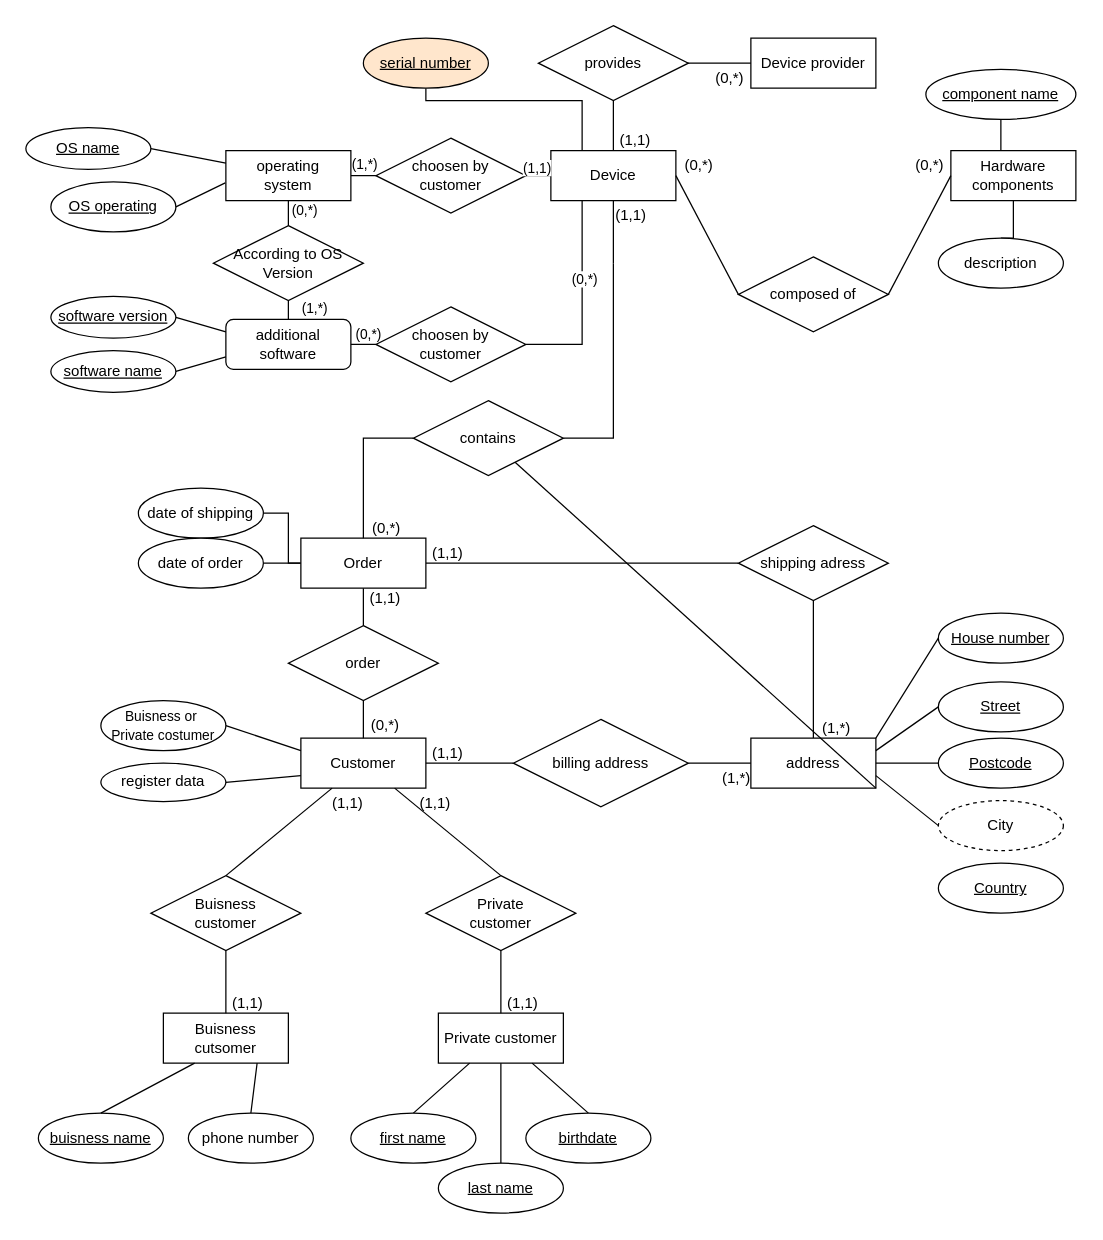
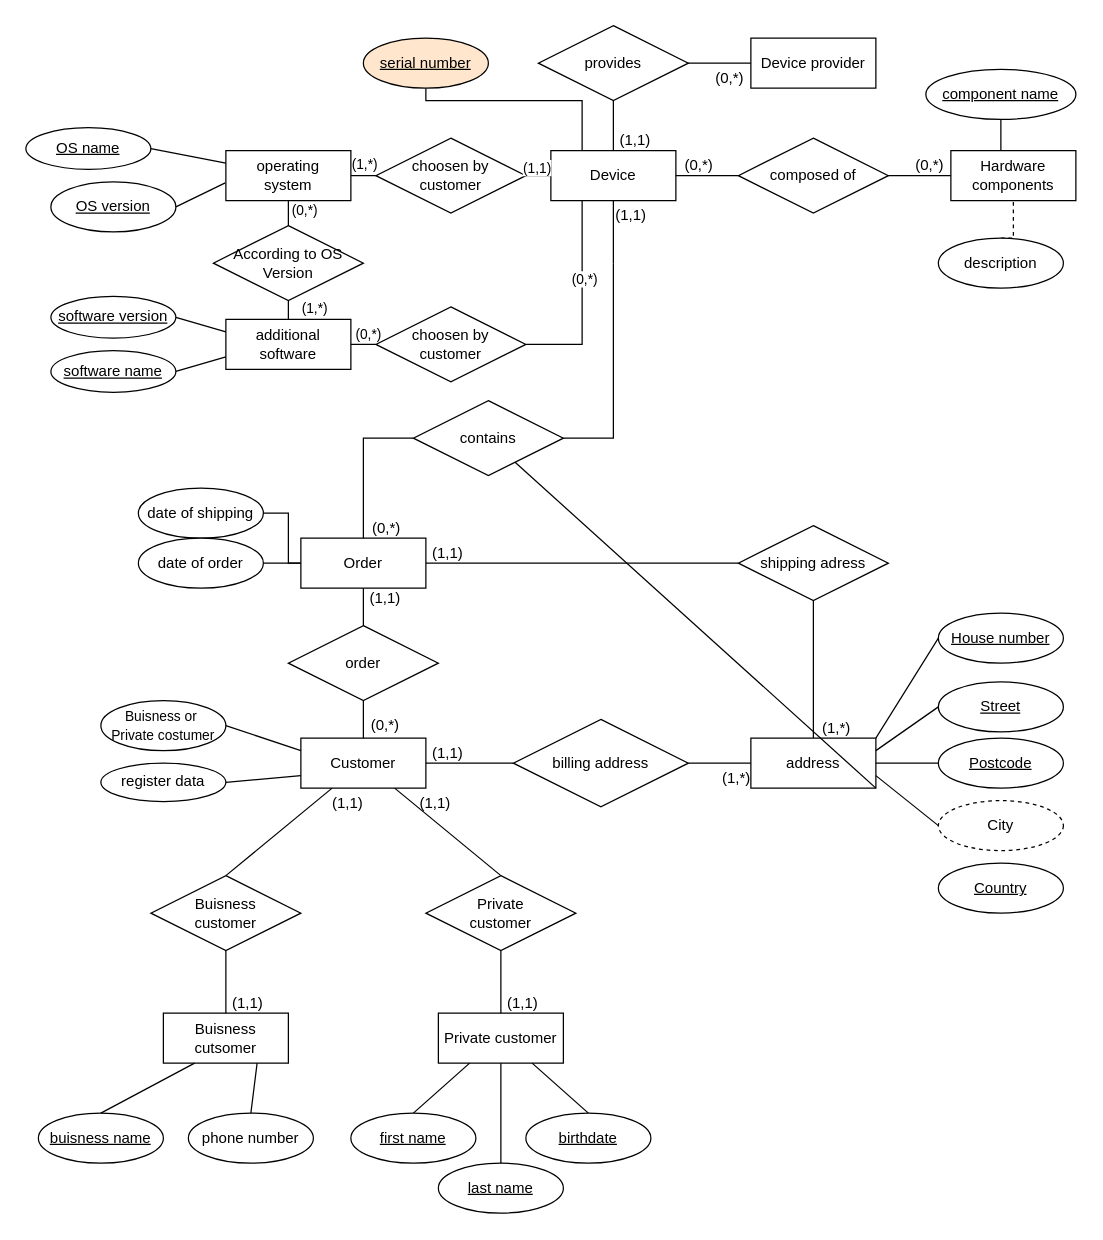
(113, 207) -> (113, 207)
(1013, 221) -> (1013, 221)
(813, 294) -> (813, 176)
(288, 344) -> (288, 344)
